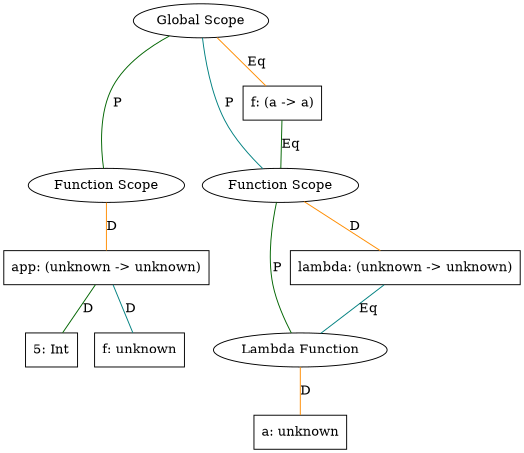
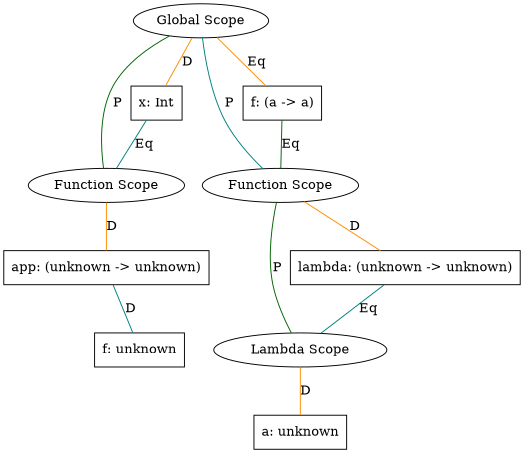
none -> (157, 103)
(52, 350) -> none
(300, 350) -> (300, 350)
